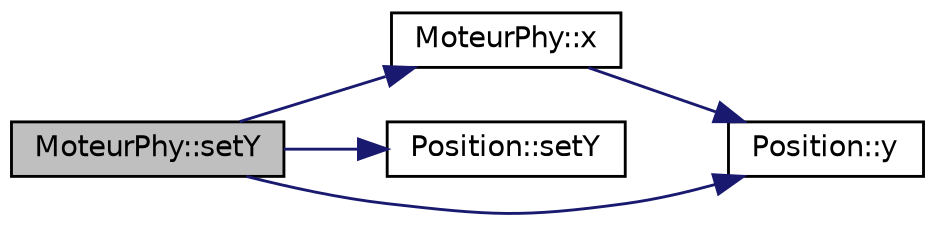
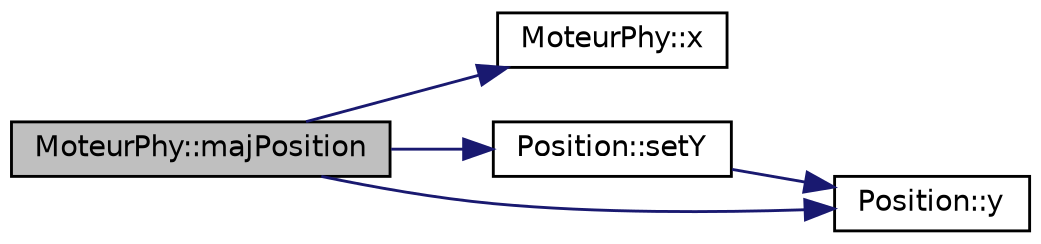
(652, 90) -> (769, 176)
(148, 149) -> (201, 149)
